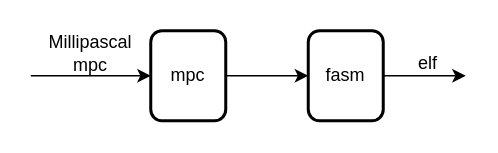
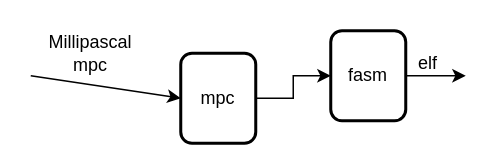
(188, 76) -> (218, 98)
(346, 76) -> (368, 76)
